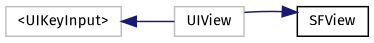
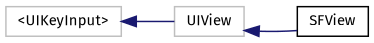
(263, 12) -> (278, 31)
